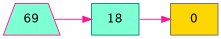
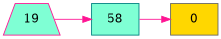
(32, 19) -> (32, 19)
(115, 19) -> (115, 19)
